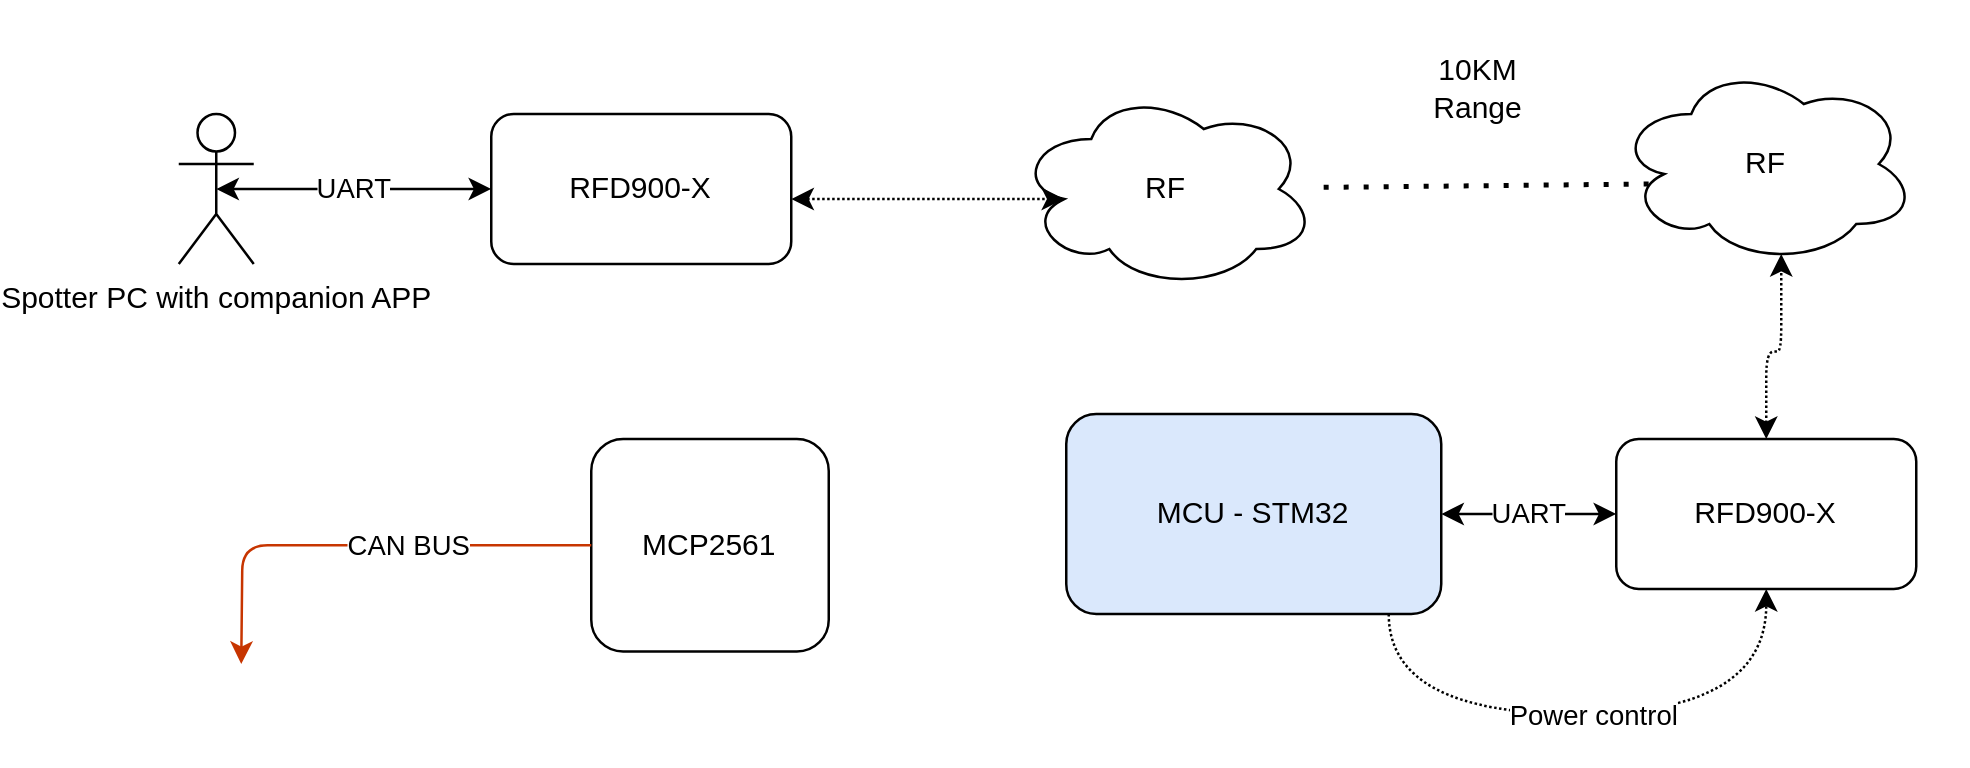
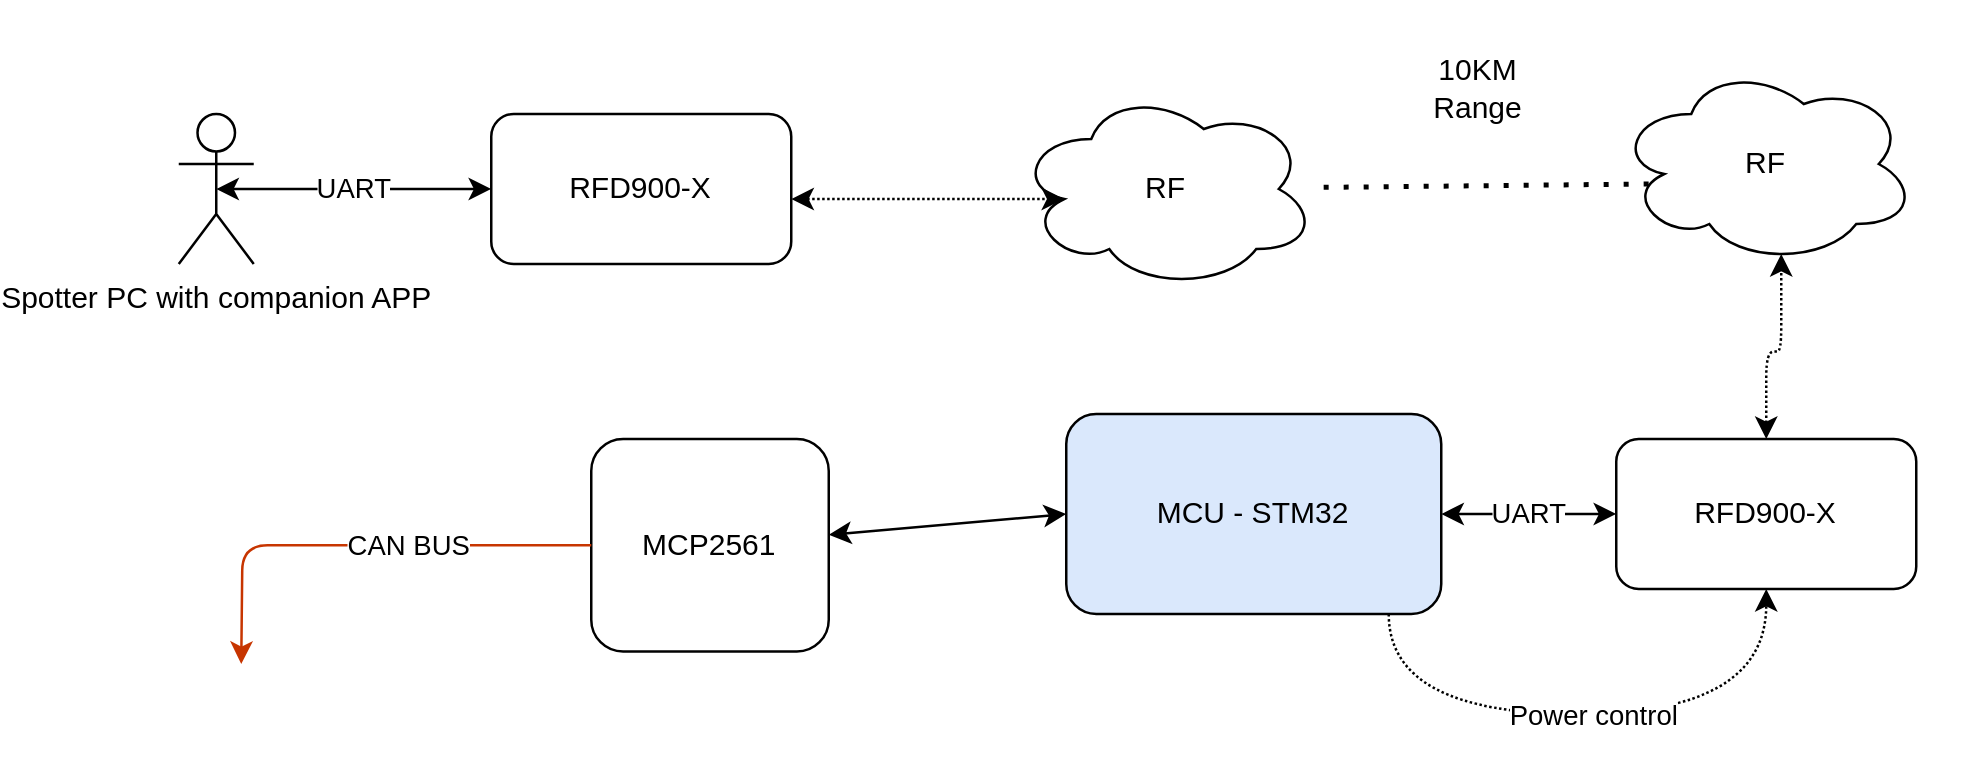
none -> (948, 524)
